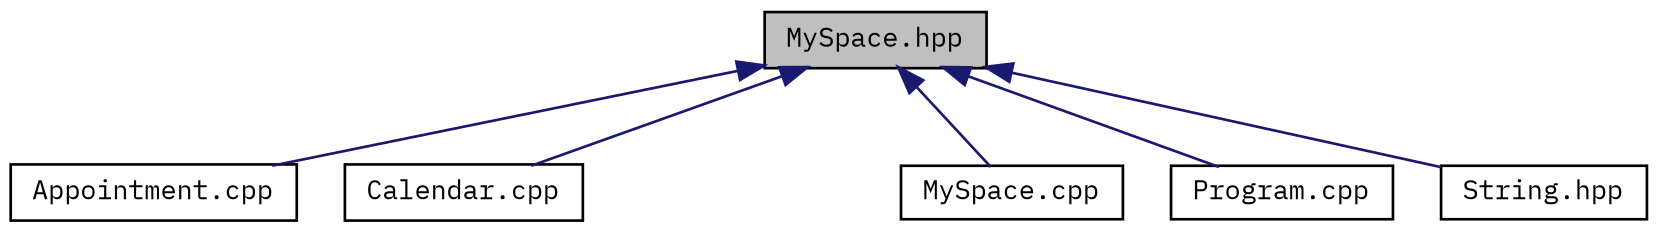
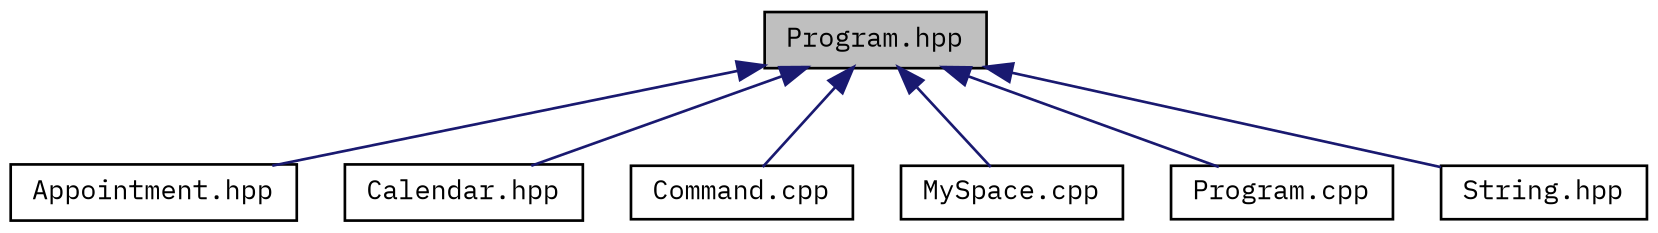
(876, 40) -> (876, 40)
(154, 192) -> (154, 192)
(464, 192) -> (464, 192)
none -> (742, 192)
